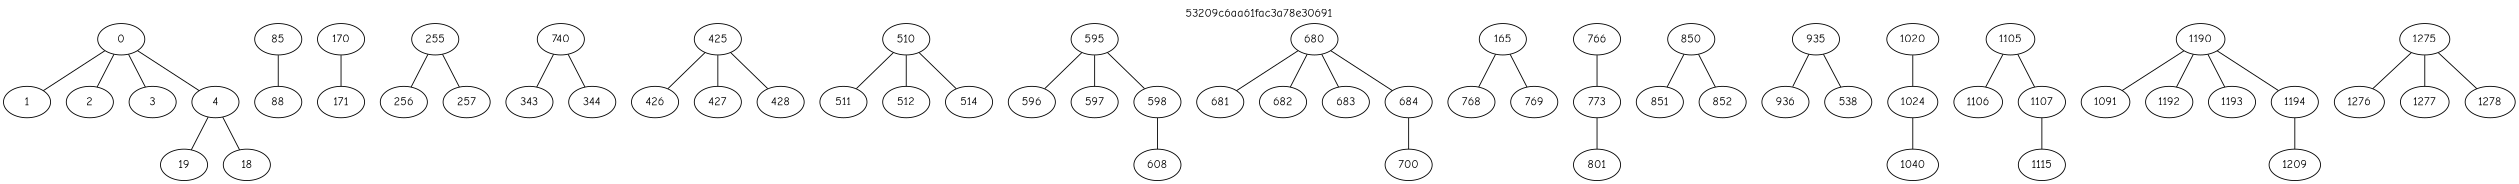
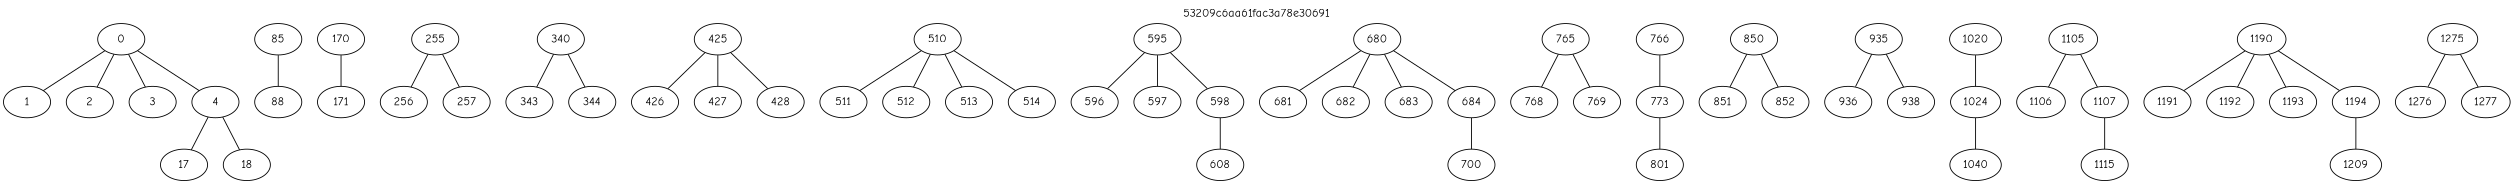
(561, 39) -> (561, 39)
(1503, 39) -> (1566, 39)
none -> (969, 102)
(1848, 102) -> (1911, 102)
(2106, 102) -> (2167, 102)
(2490, 102) -> none
(184, 165) -> (184, 165)
